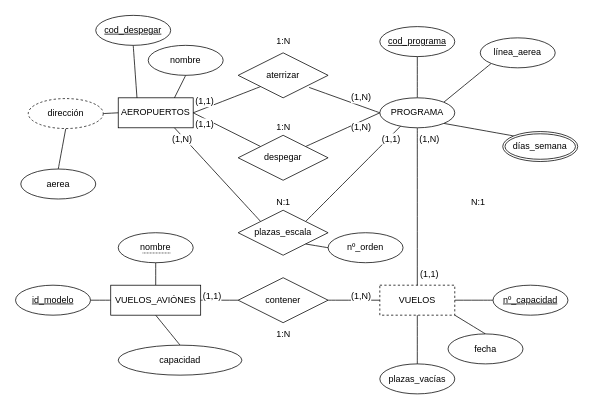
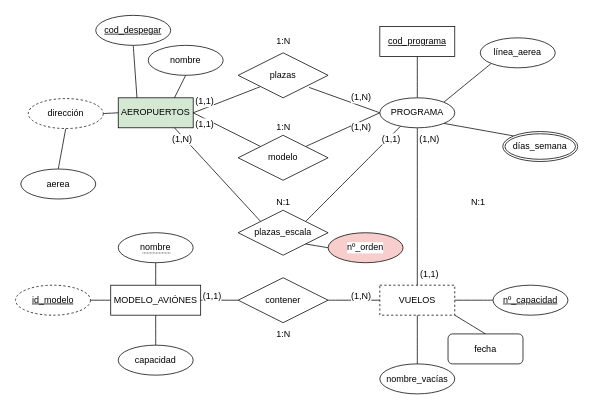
(417, 42) -> (417, 42)
(283, 75) -> (283, 75)
(156, 113) -> (156, 113)
(283, 158) -> (283, 158)
(366, 248) -> (366, 248)
(53, 300) -> (53, 300)
(156, 300) -> (156, 300)
(486, 349) -> (486, 349)
(180, 360) -> (156, 360)
(417, 379) -> (417, 379)
